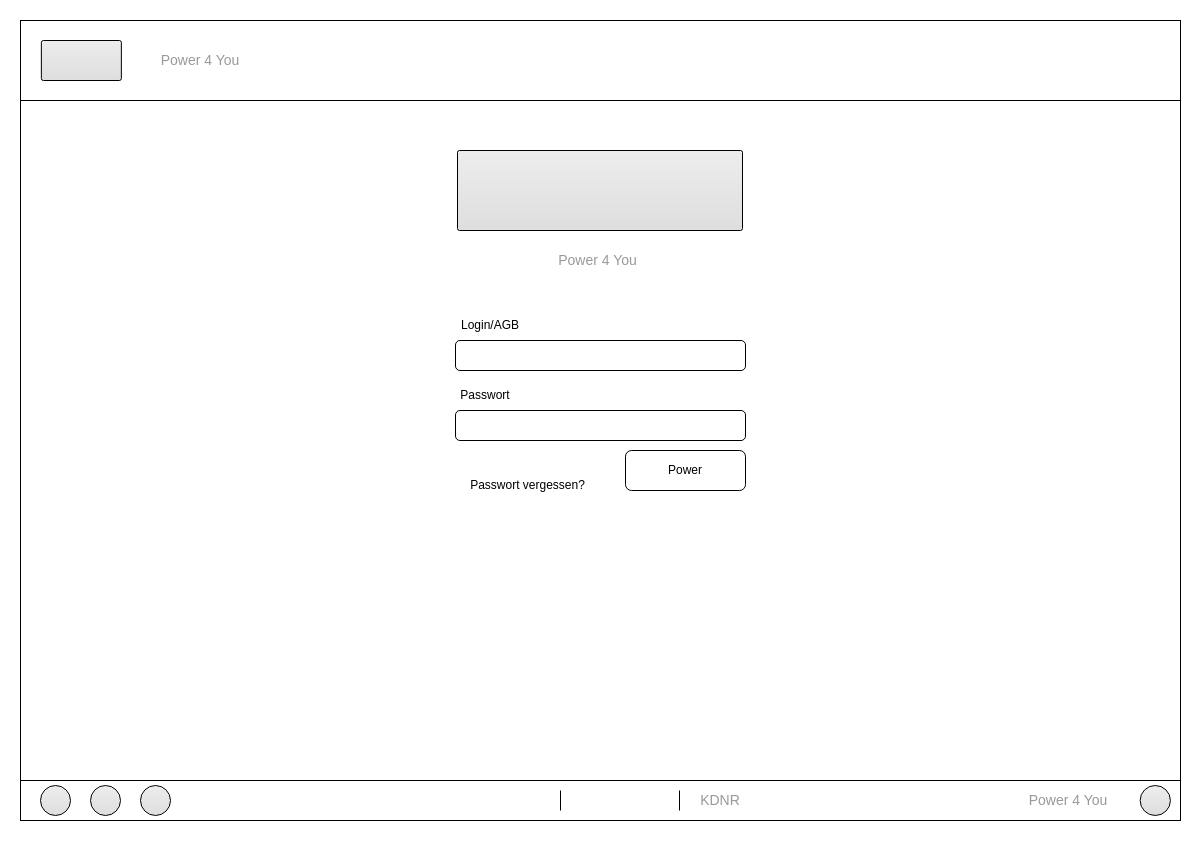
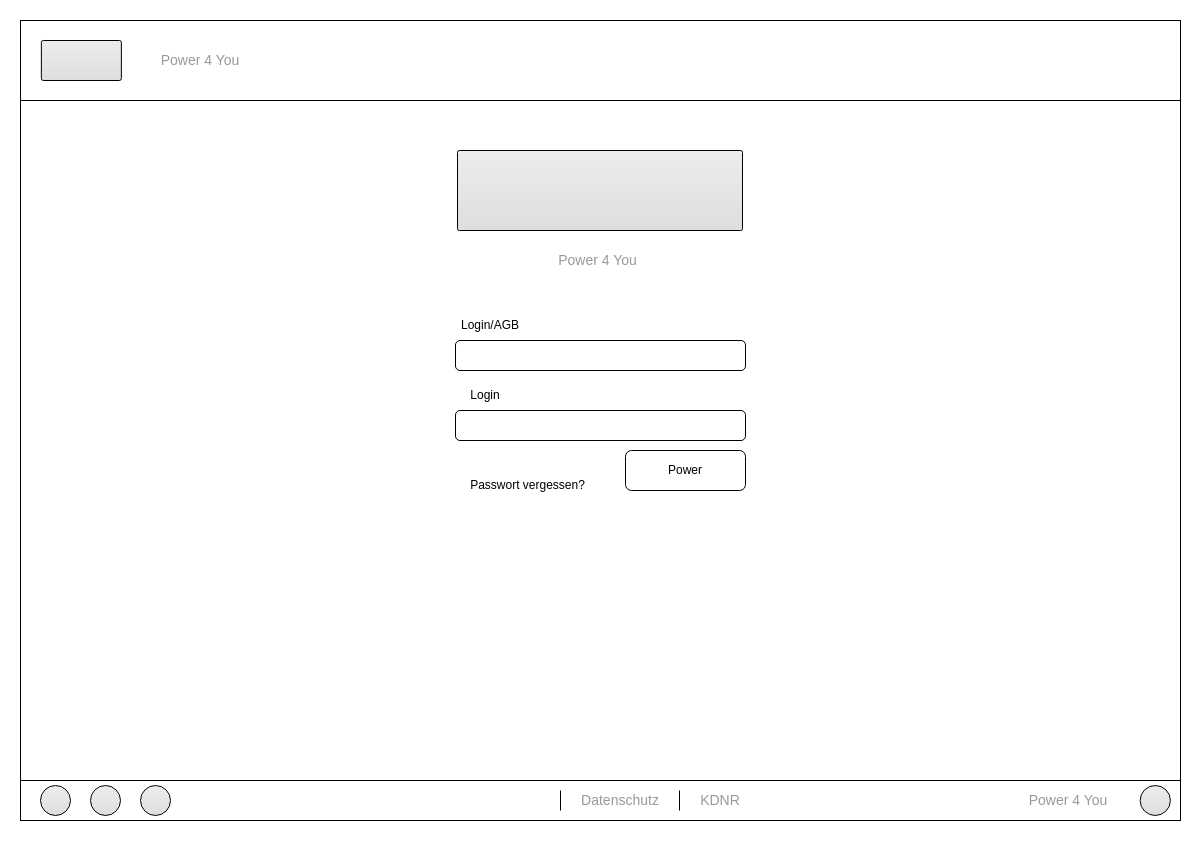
(486, 396) -> (486, 396)
none -> (621, 801)
